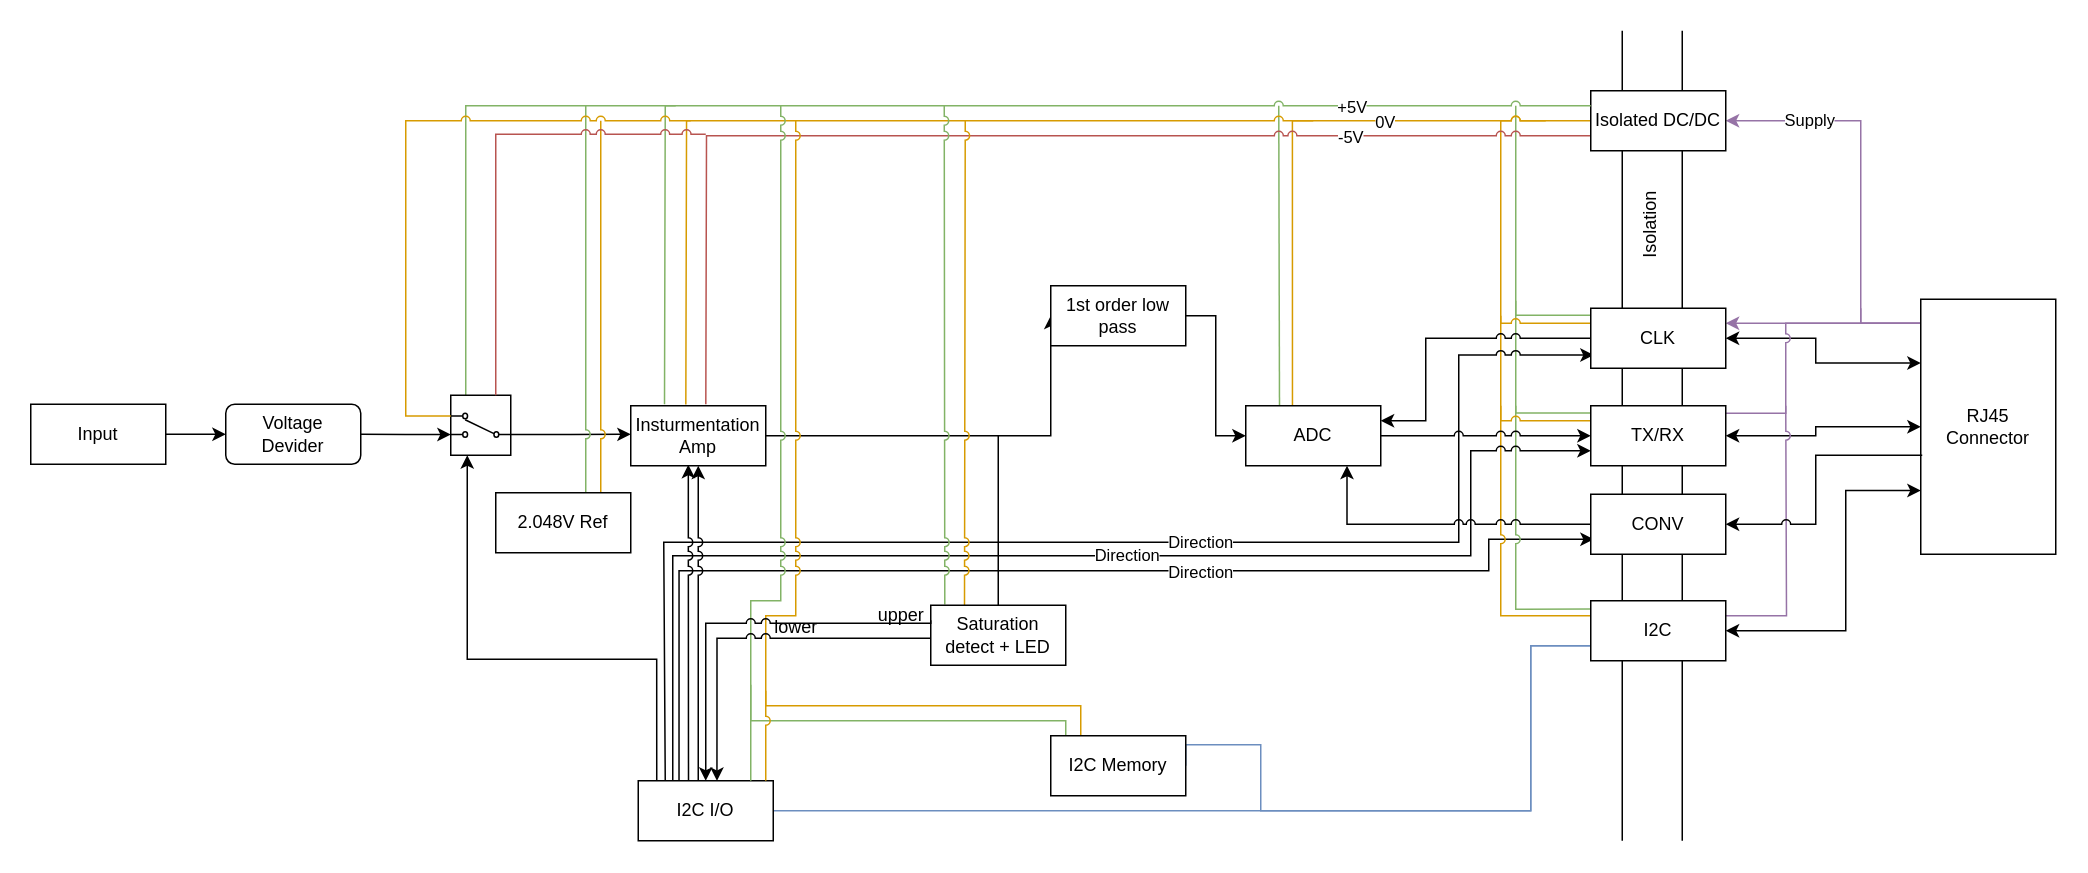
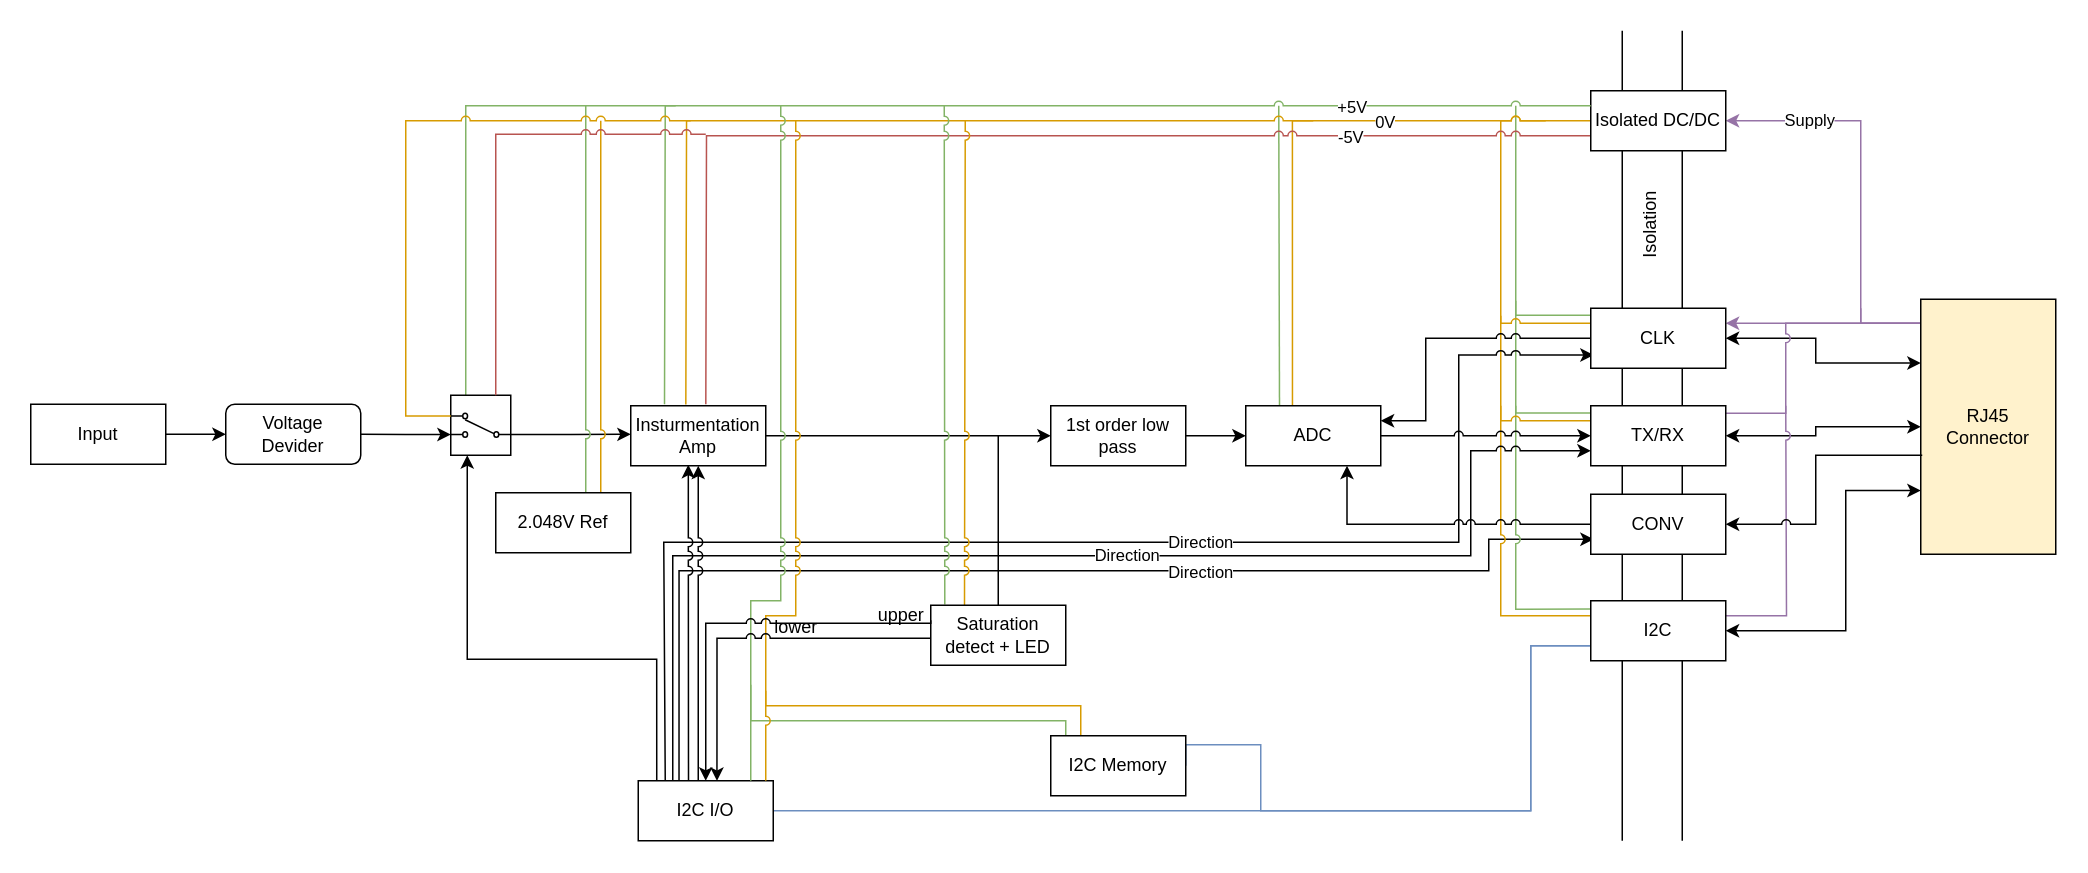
(1118, 316) -> (1118, 436)
(1988, 427) -> (1988, 427)
